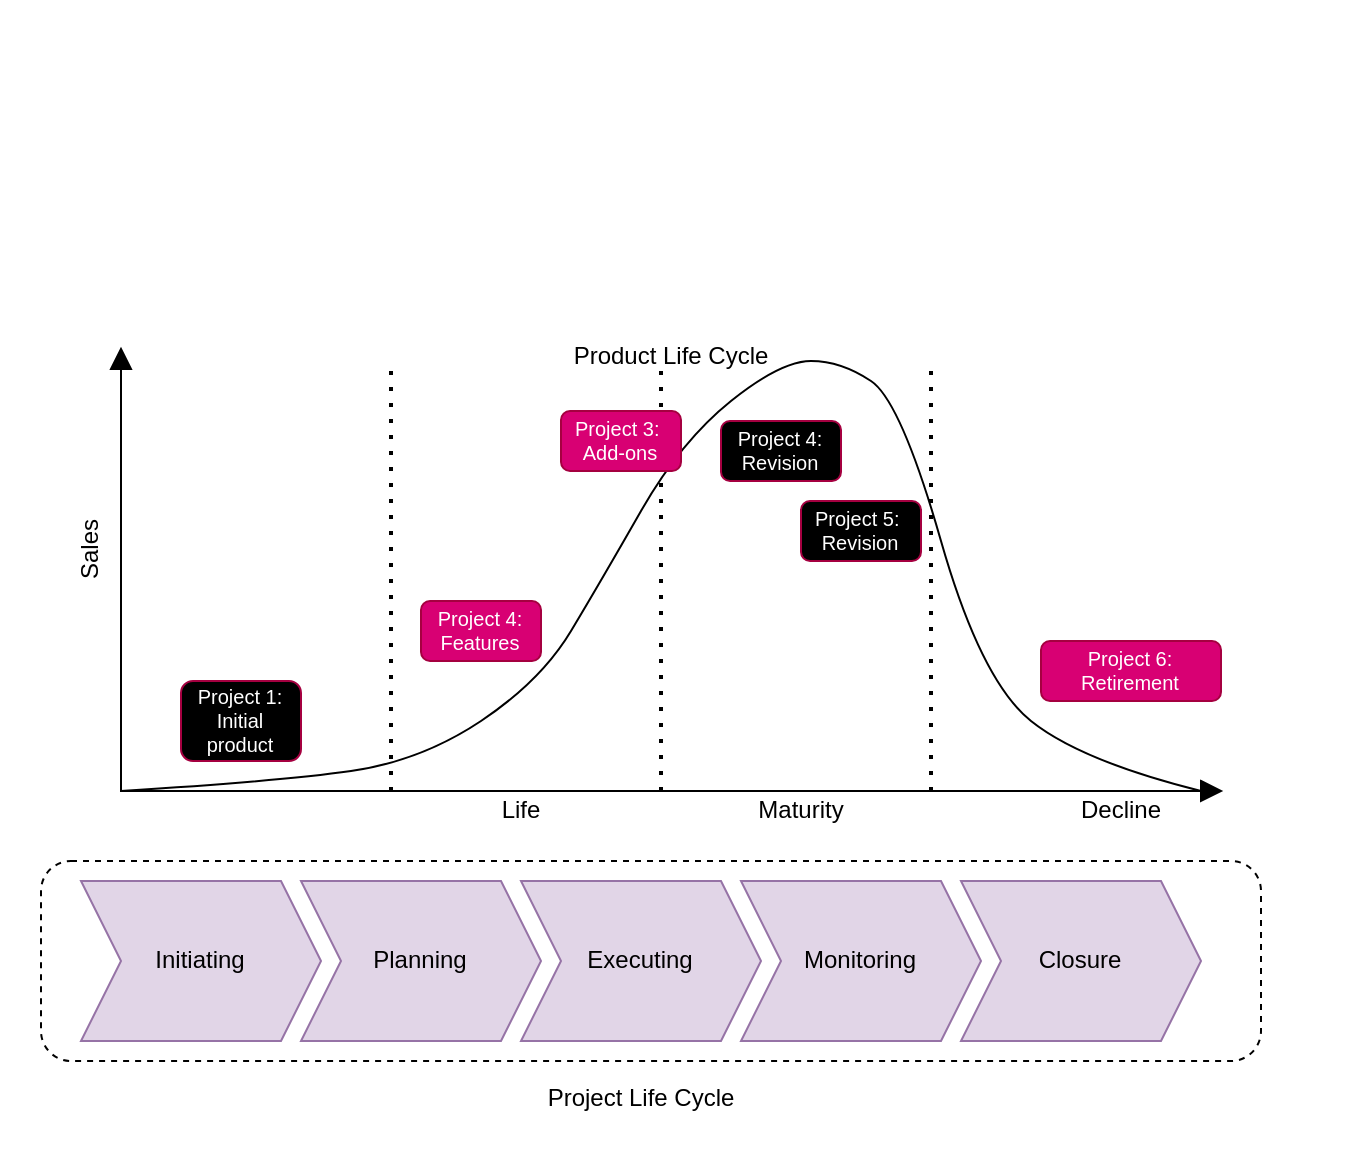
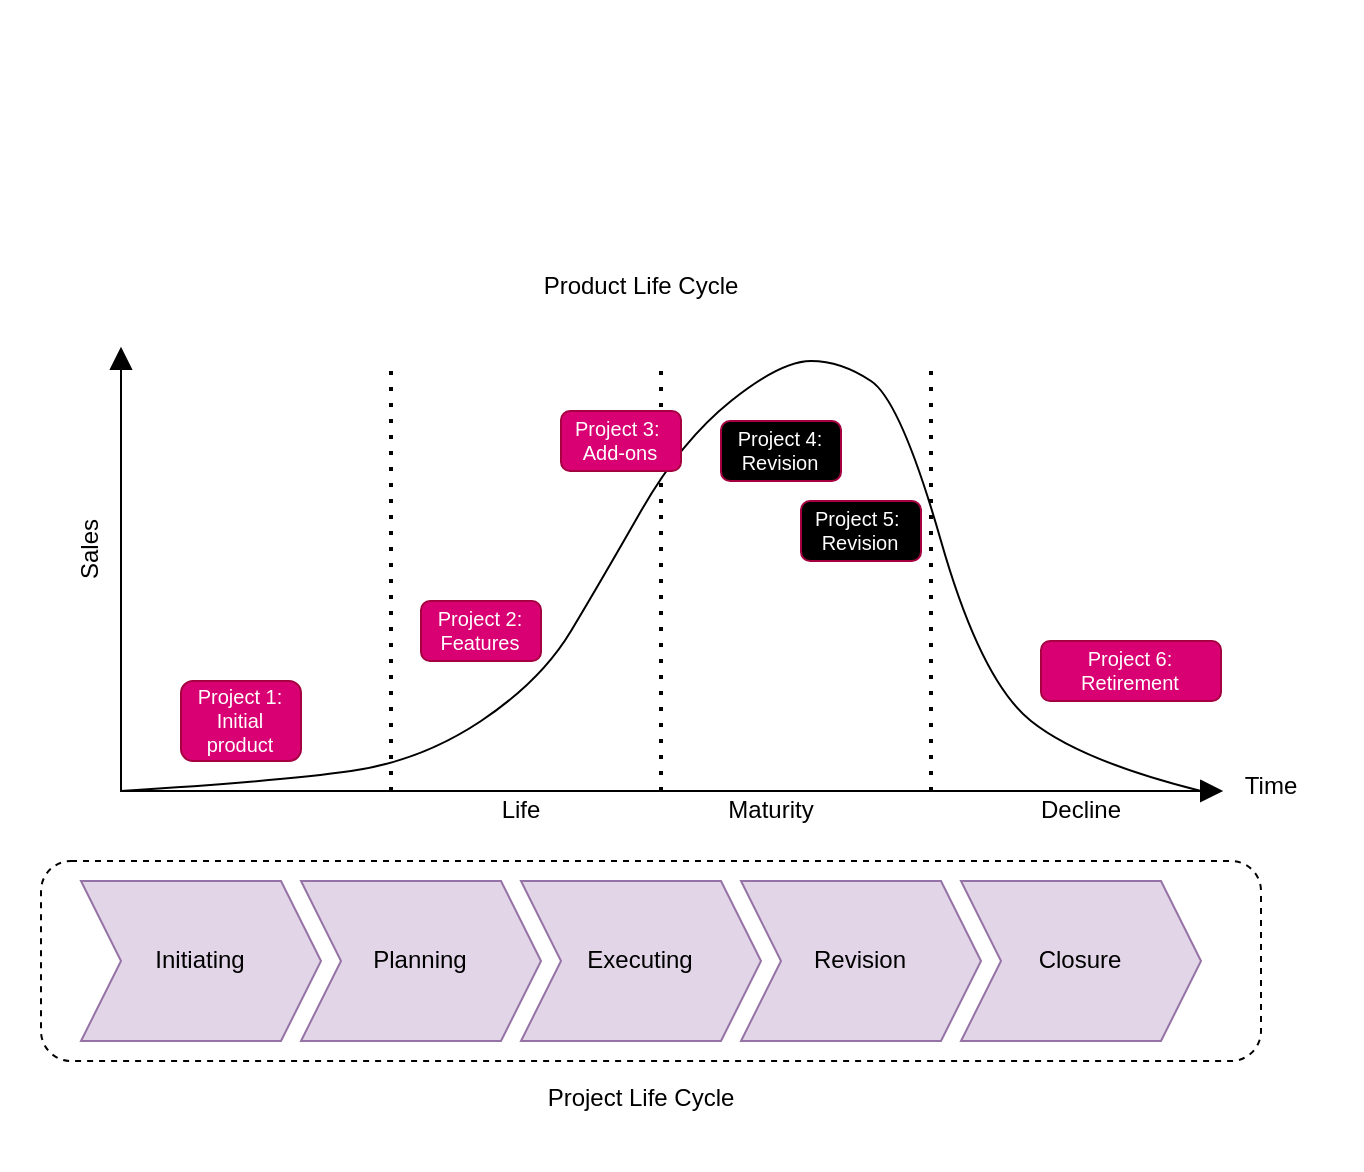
(671, 357) -> (641, 287)
(481, 631) -> (481, 631)
(241, 721) -> (241, 721)
none -> (1271, 786)
(801, 811) -> (771, 811)
(1121, 811) -> (1081, 811)
(861, 961) -> (861, 961)
